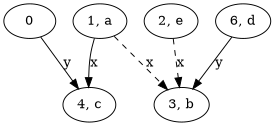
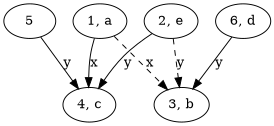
(30, 21) -> (30, 21)
none -> (124, 55)
(181, 63) -> (181, 63)
